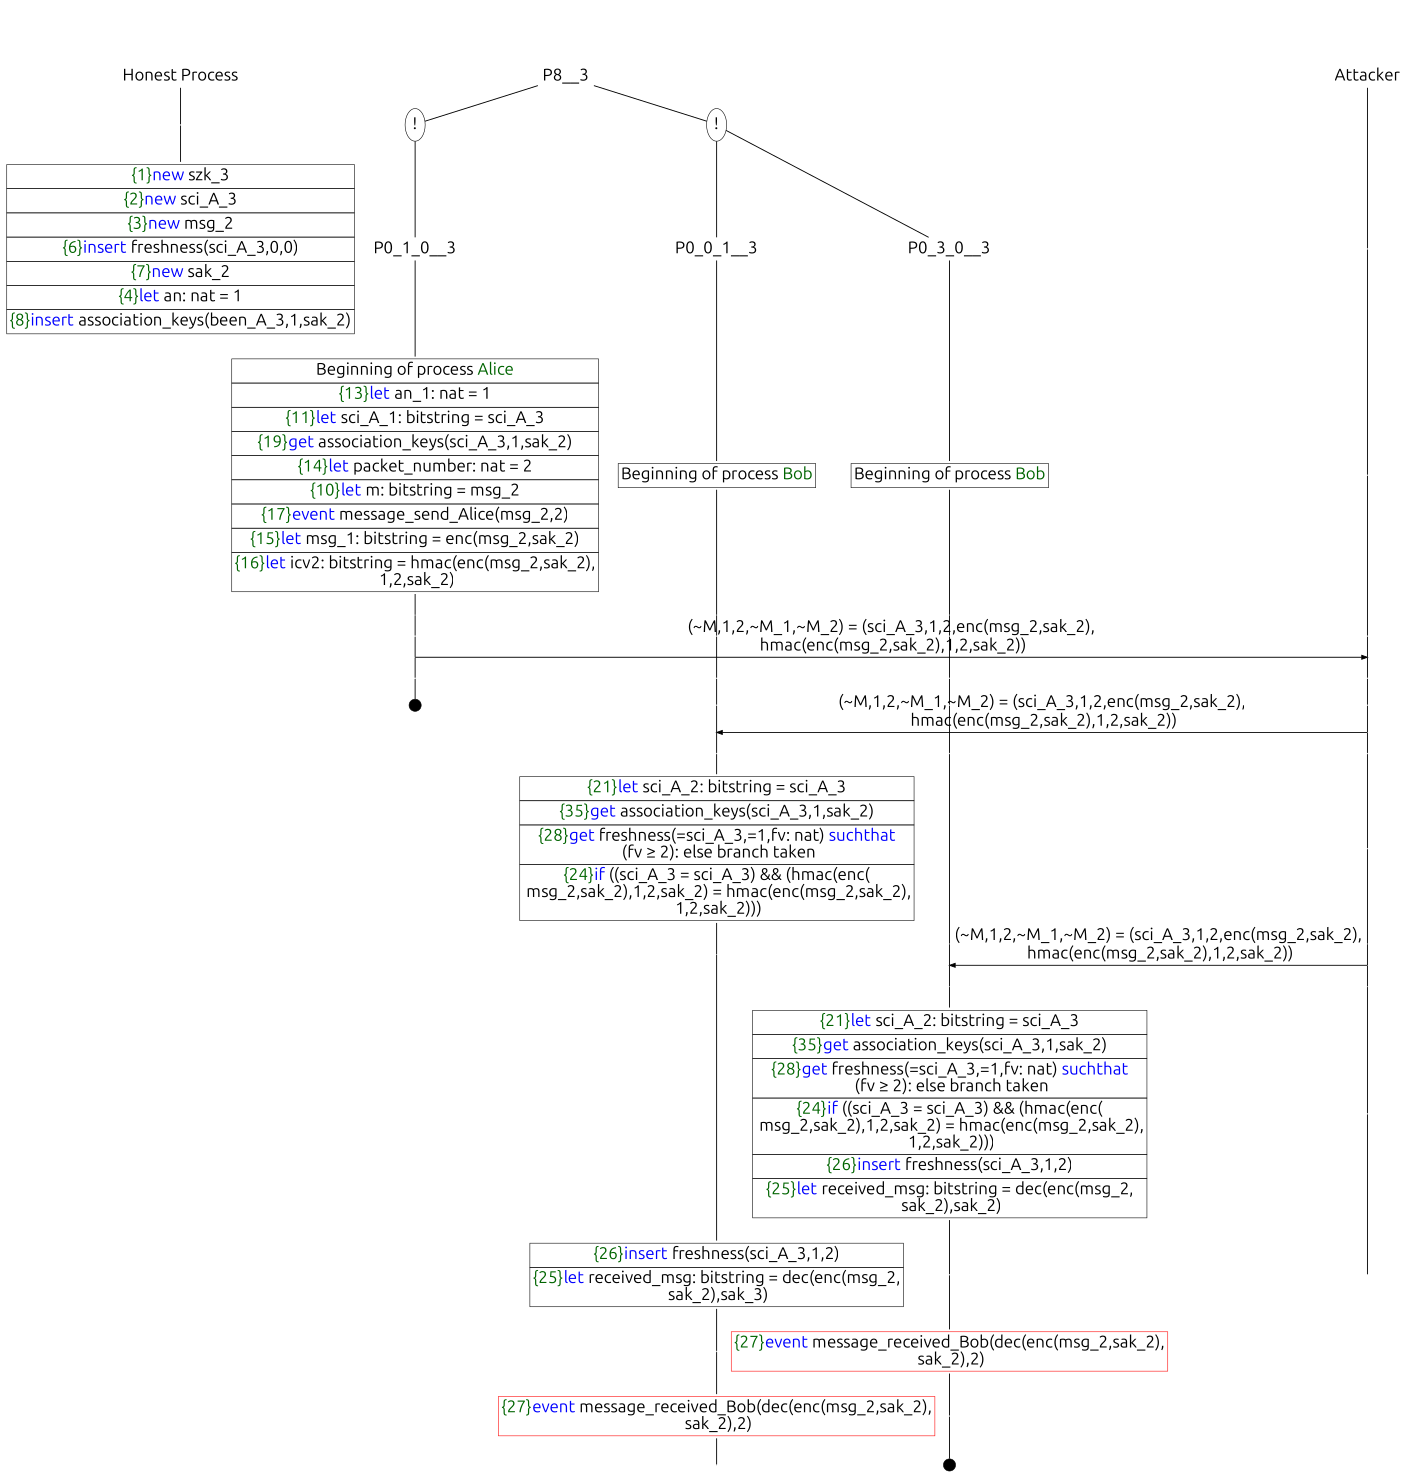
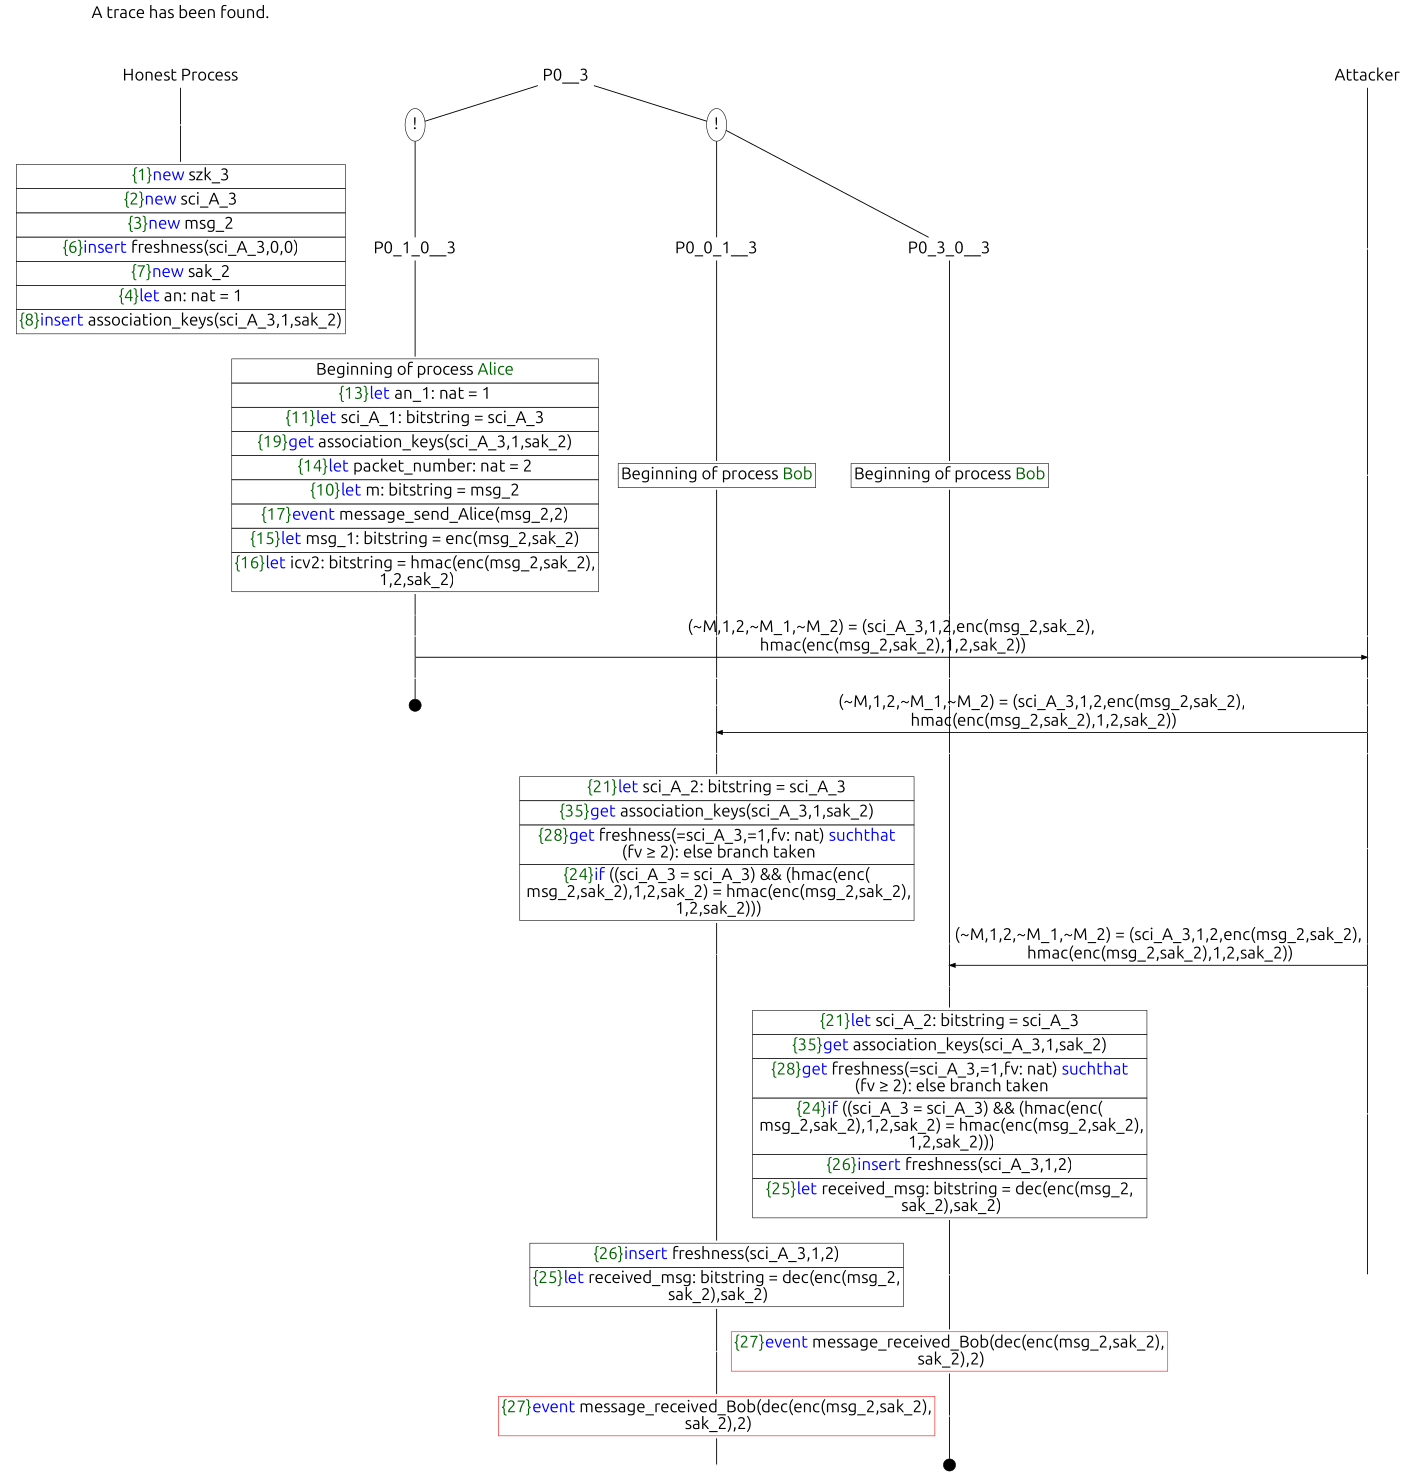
none -> (181, 23)
(566, 76) -> (566, 76)
(215, 320) -> (215, 320)
(717, 1295) -> (717, 1295)
